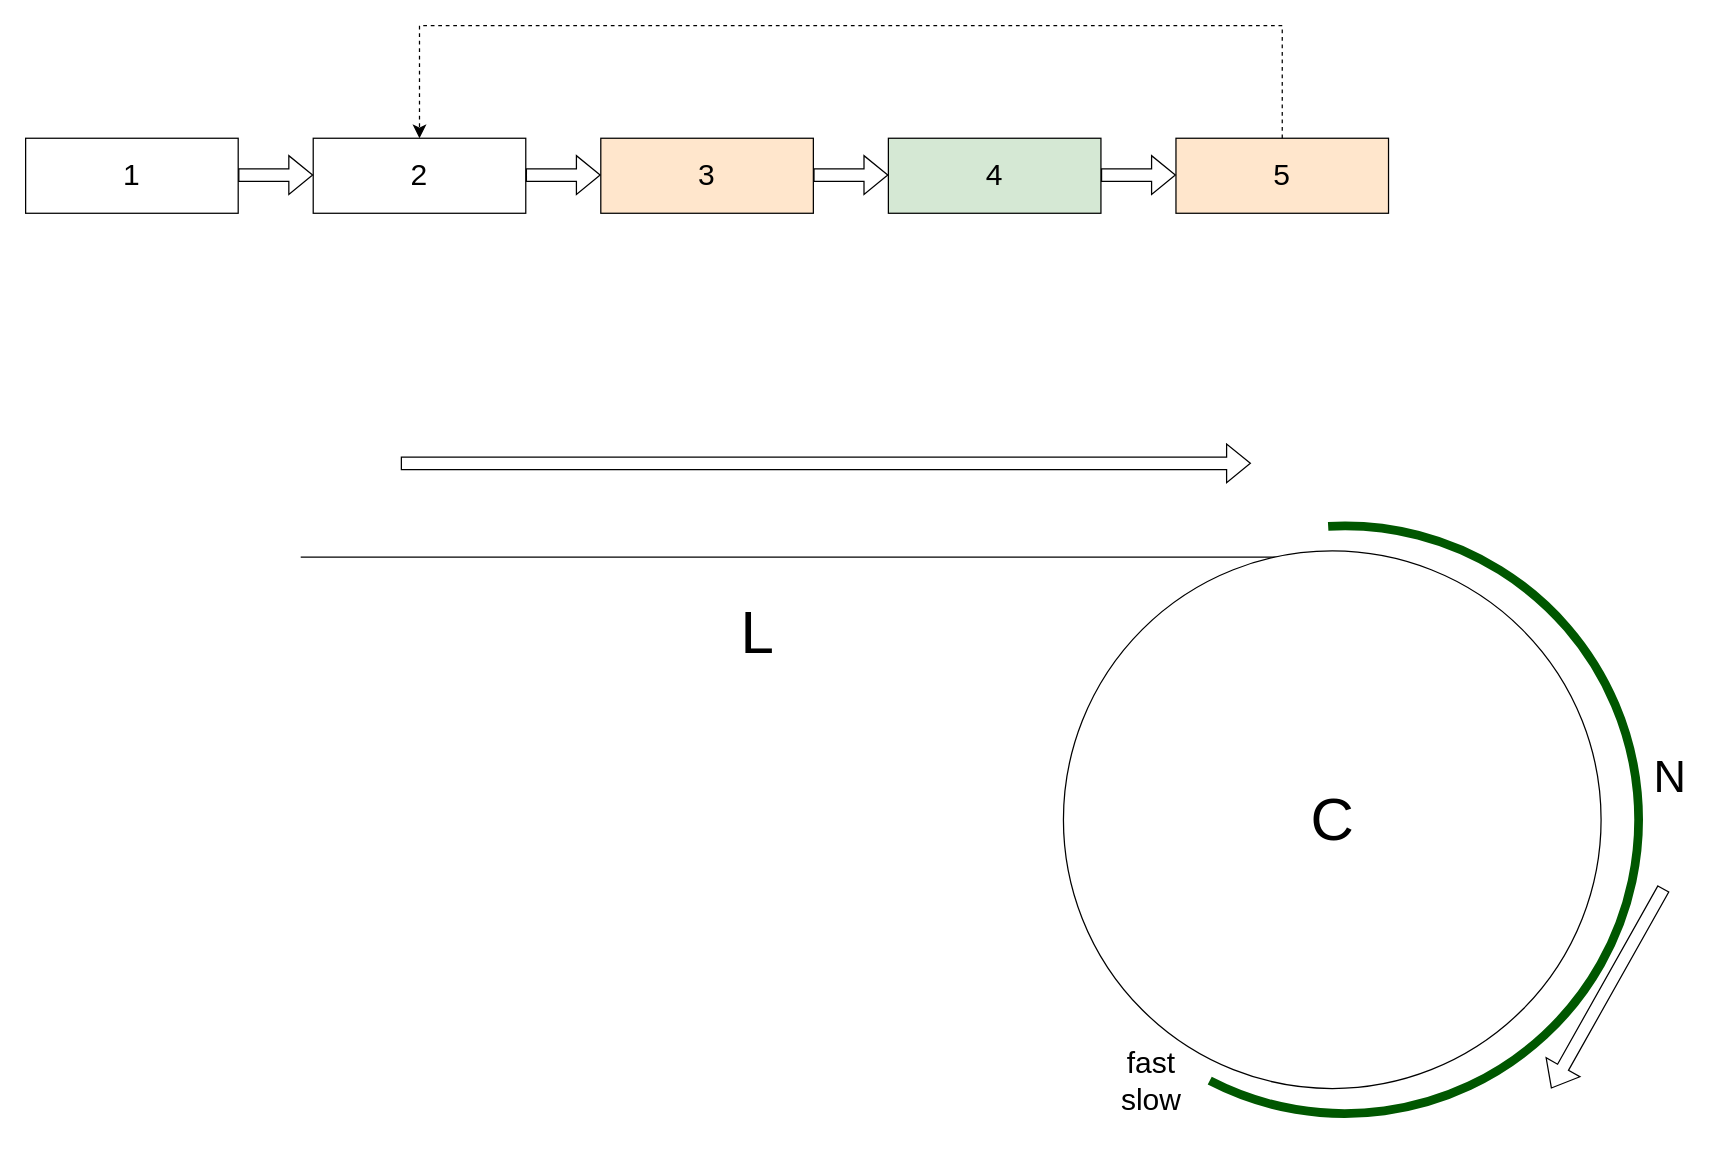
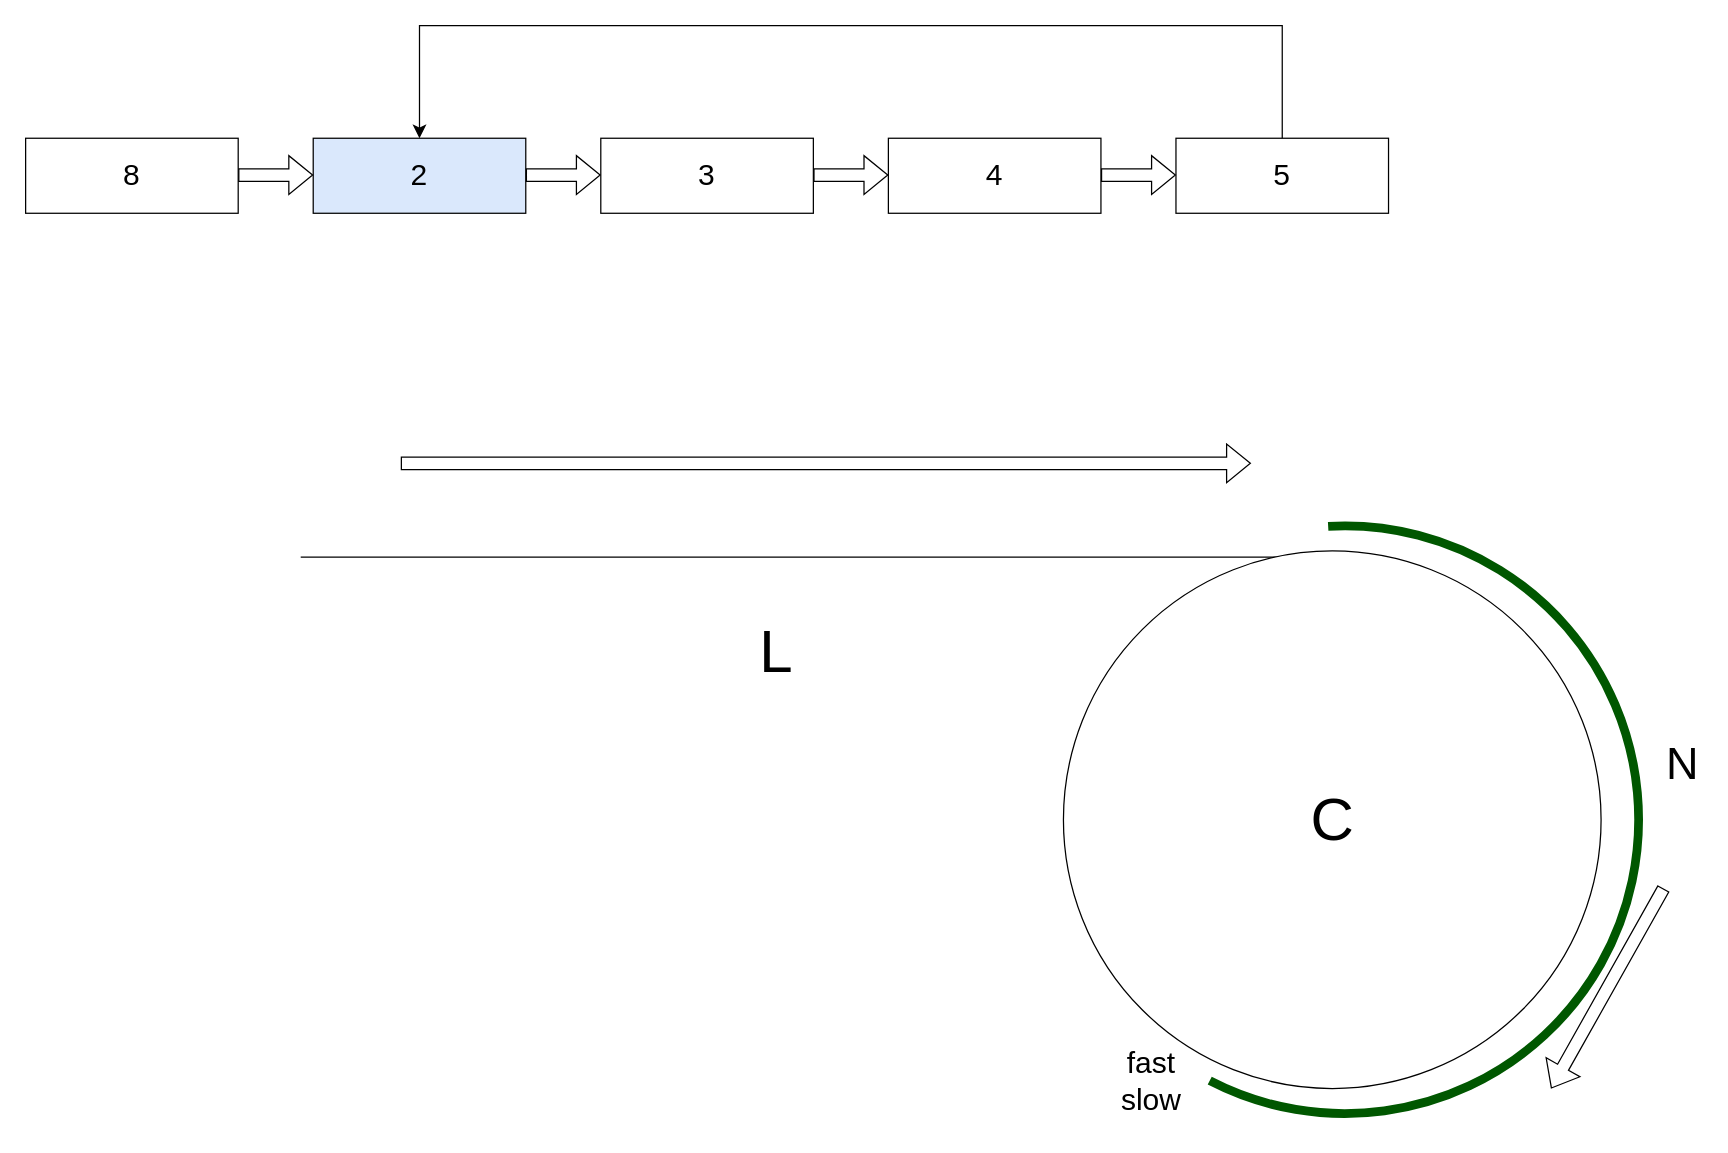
(857, 26) -> (857, 26)
(132, 176) -> (132, 176)
(419, 176) -> (419, 176)
(707, 176) -> (707, 176)
(994, 176) -> (994, 176)
(1282, 176) -> (1282, 176)
(757, 632) -> (776, 651)
(1669, 776) -> (1682, 763)
